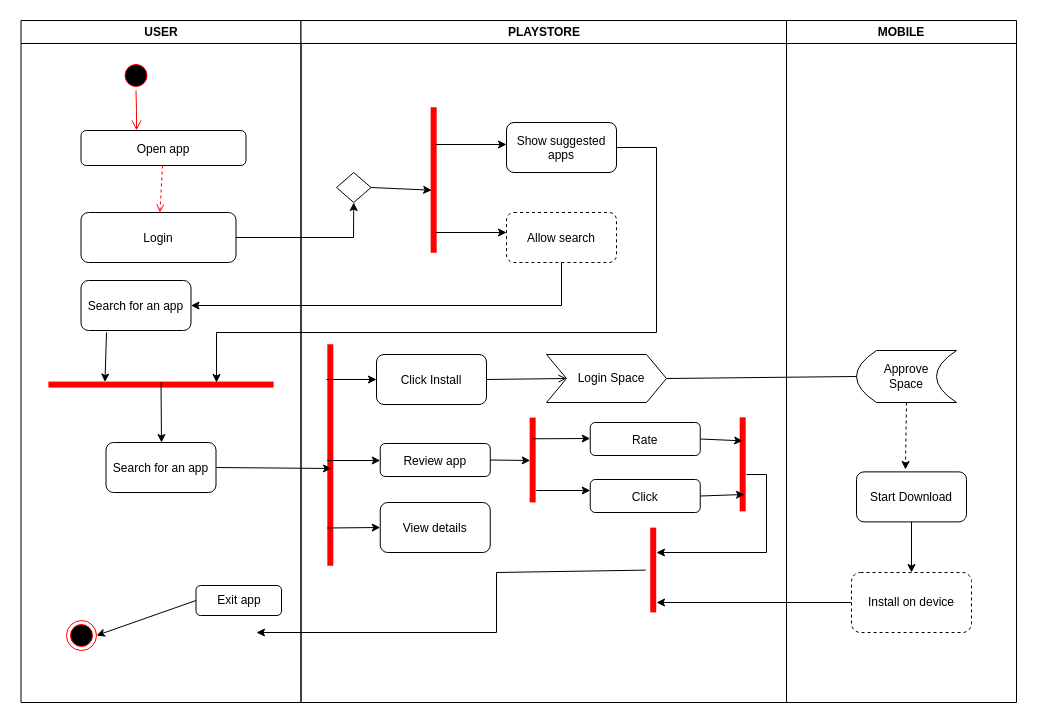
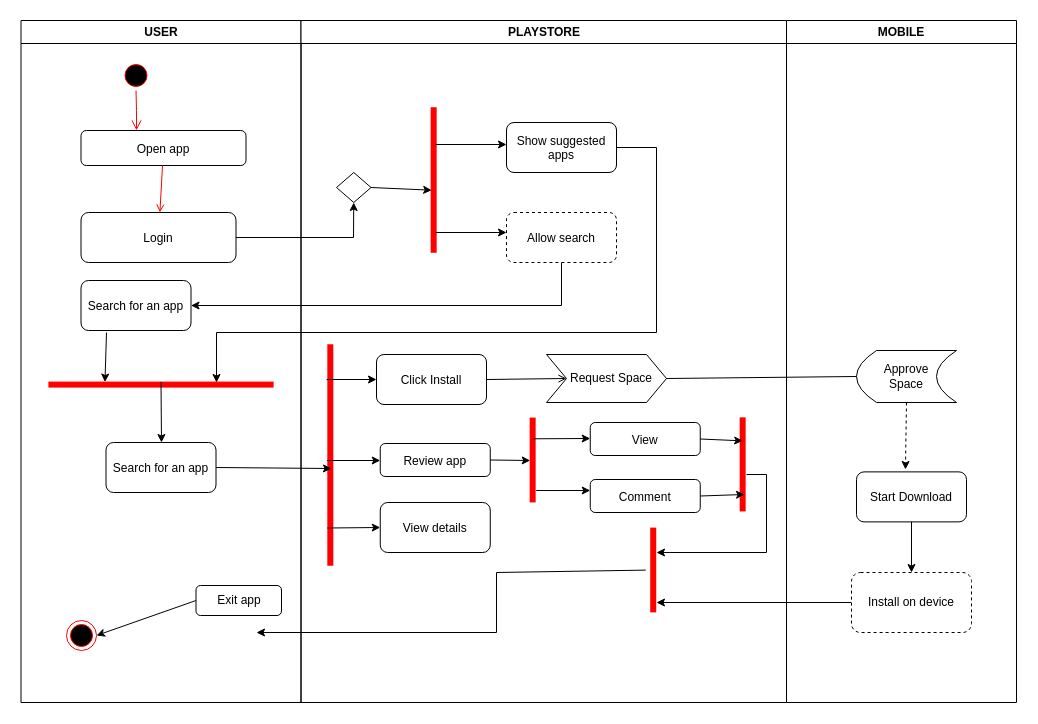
(161, 187) -> (161, 187)
(607, 379) -> (607, 379)
(645, 440) -> (645, 440)
(645, 497) -> (645, 497)
